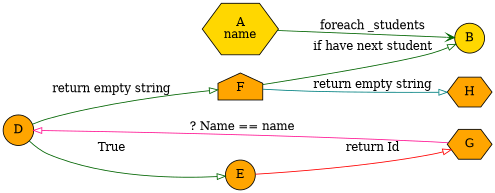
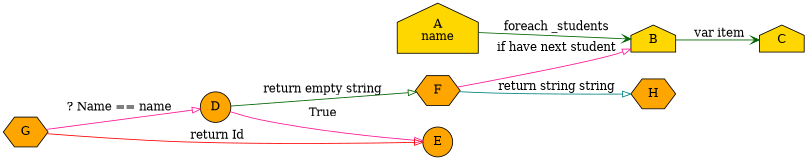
(240, 29) -> (438, 31)
(470, 38) -> (653, 40)
none -> (782, 40)
(356, 69) -> (541, 71)
(371, 85) -> (555, 87)
(240, 88) -> (438, 91)
(350, 166) -> (231, 143)
(120, 173) -> (322, 130)
